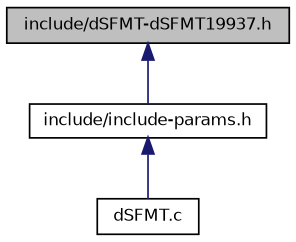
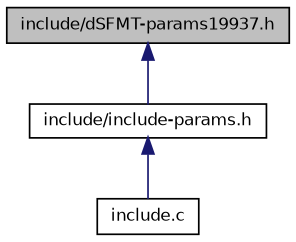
(148, 25) -> (148, 25)
(148, 217) -> (148, 217)
